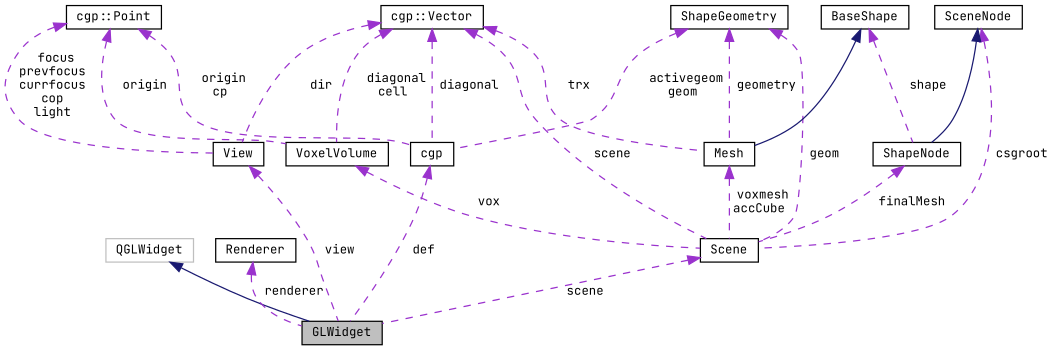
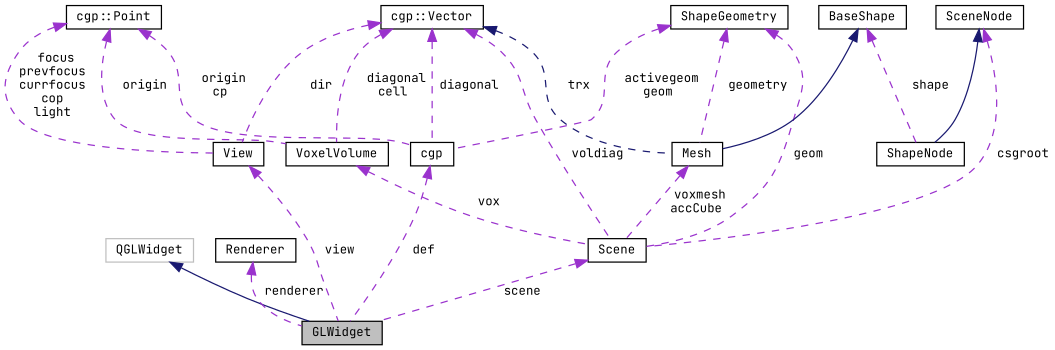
(586, 131) -> (557, 115)
(609, 154) -> (594, 154)
(830, 215) -> none
